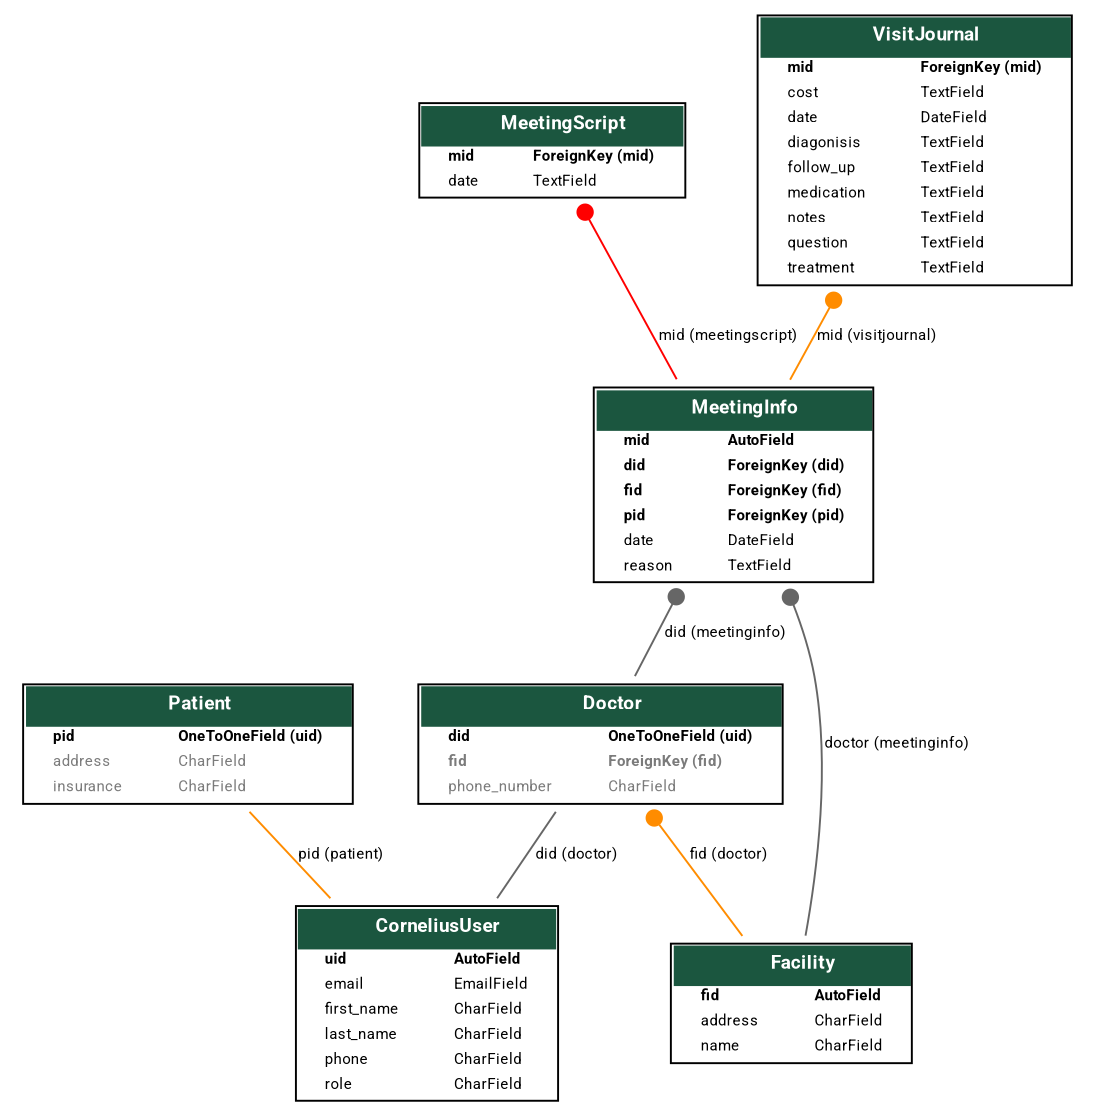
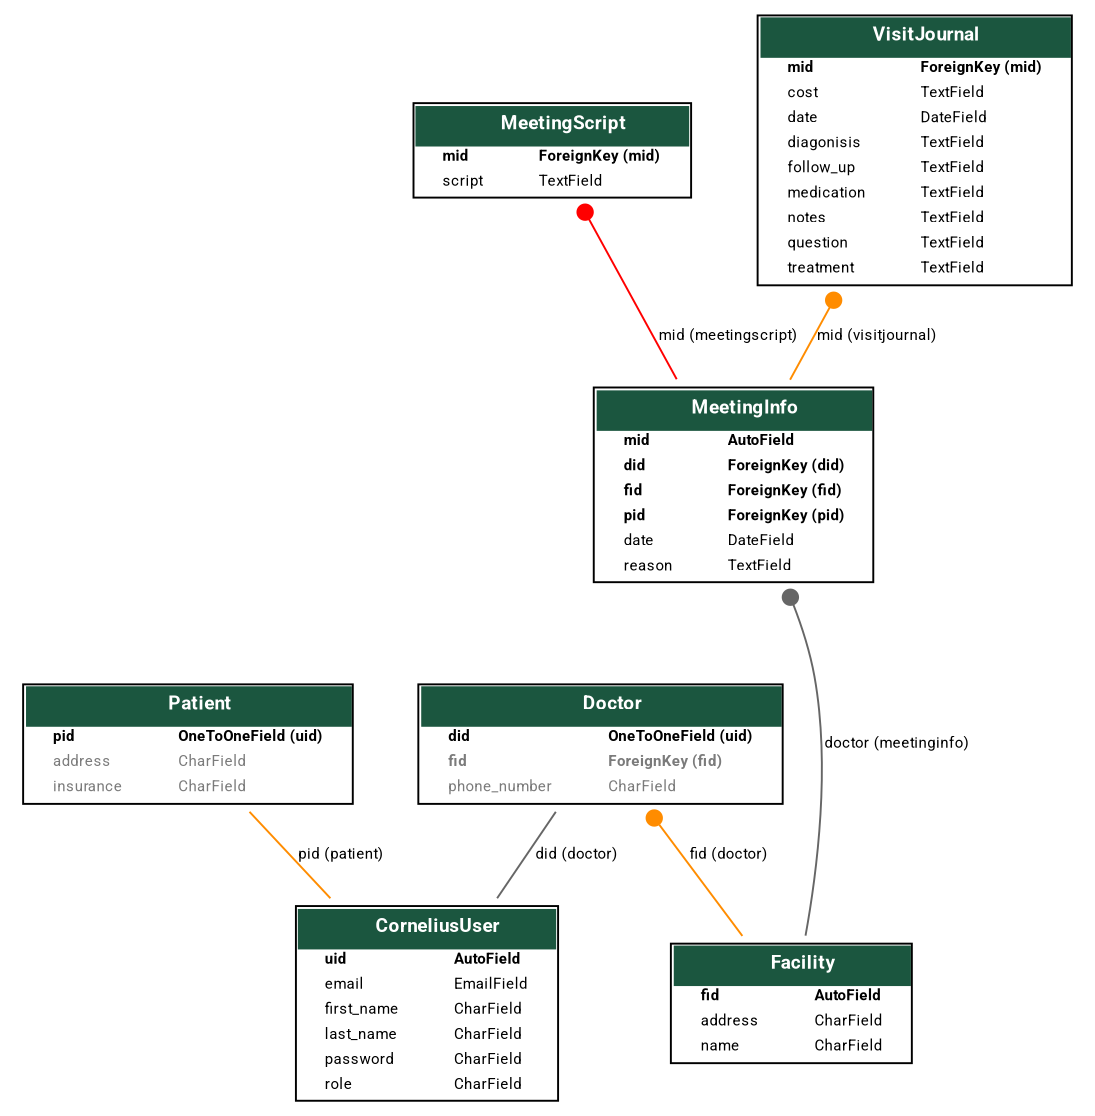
(464, 181) -> (464, 181)
(654, 640) -> none
(347, 1059) -> (360, 1059)
